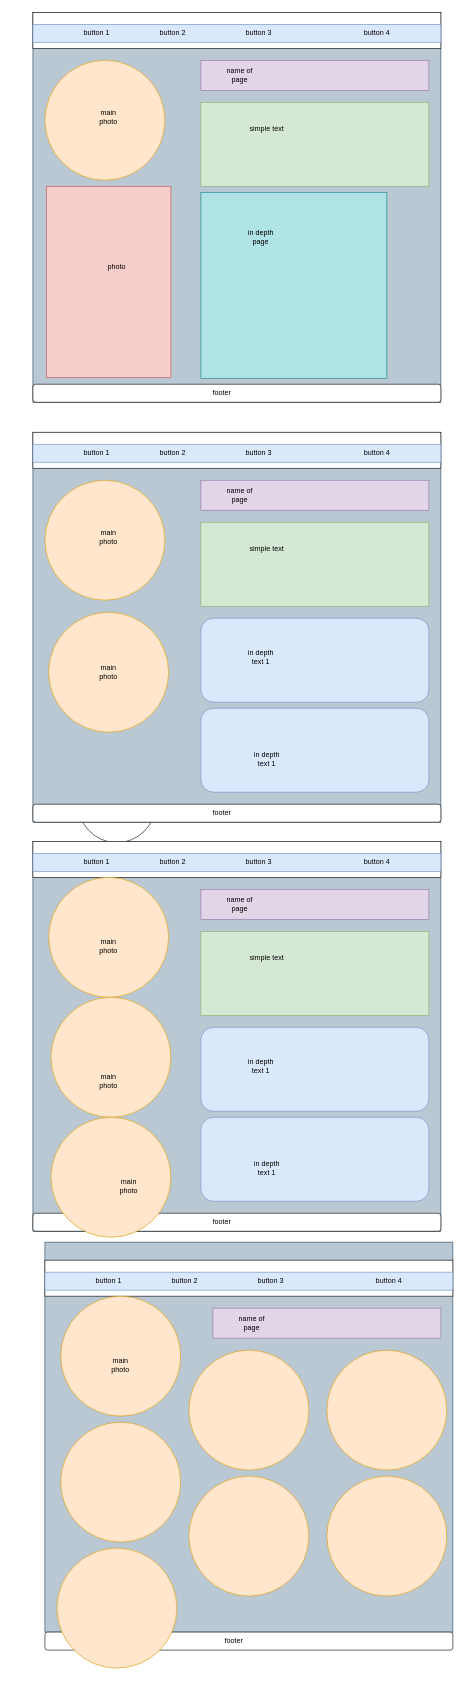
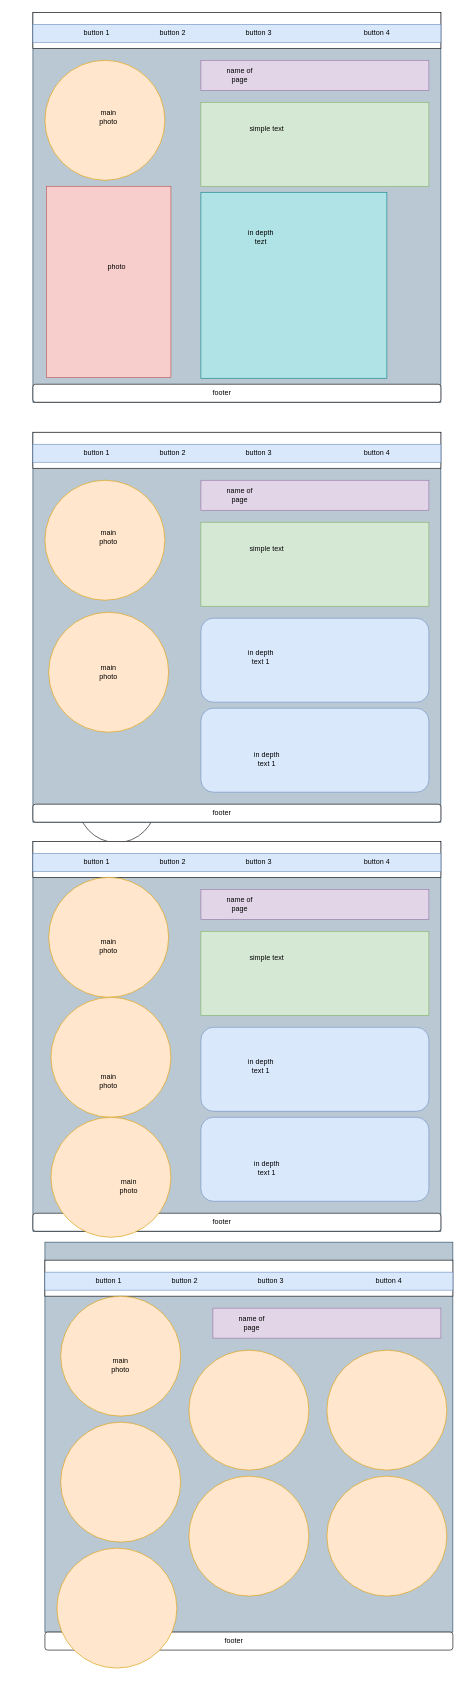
(261, 237) -> (261, 237)
